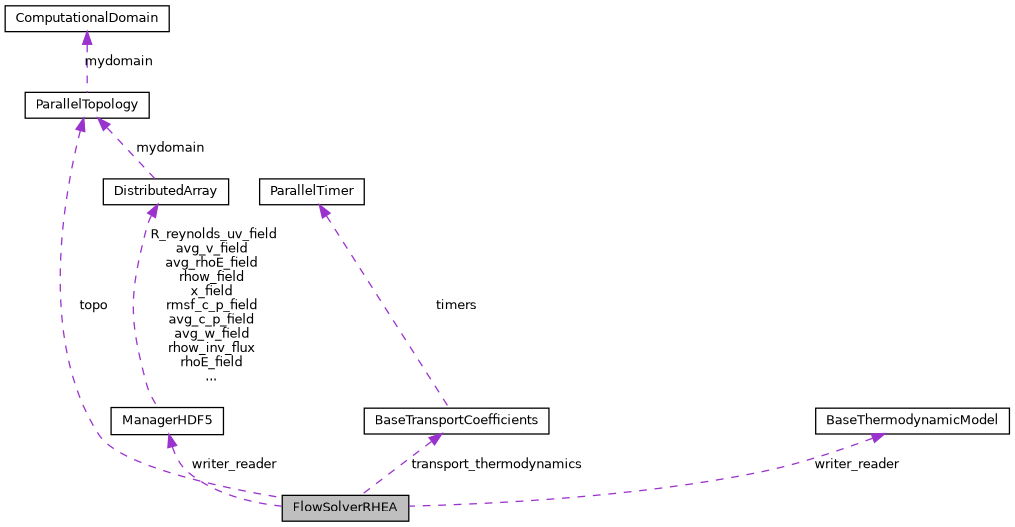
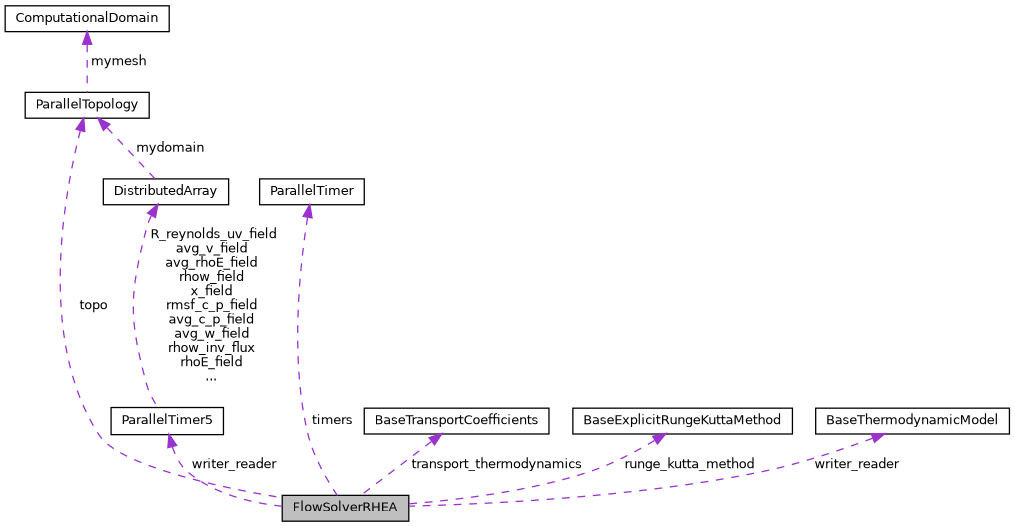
(117, 62) -> (117, 62)
(388, 312) -> (298, 360)
(167, 421) -> (167, 421)
none -> (683, 421)
